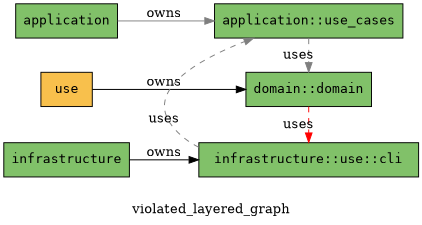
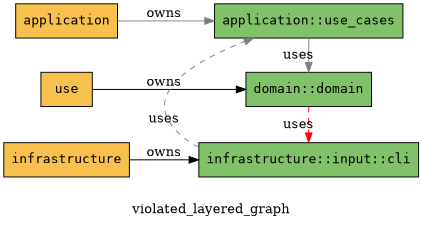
(67, 21) -> (67, 21)
(309, 50) -> (309, 50)
(67, 160) -> (67, 160)
(309, 160) -> (309, 160)
